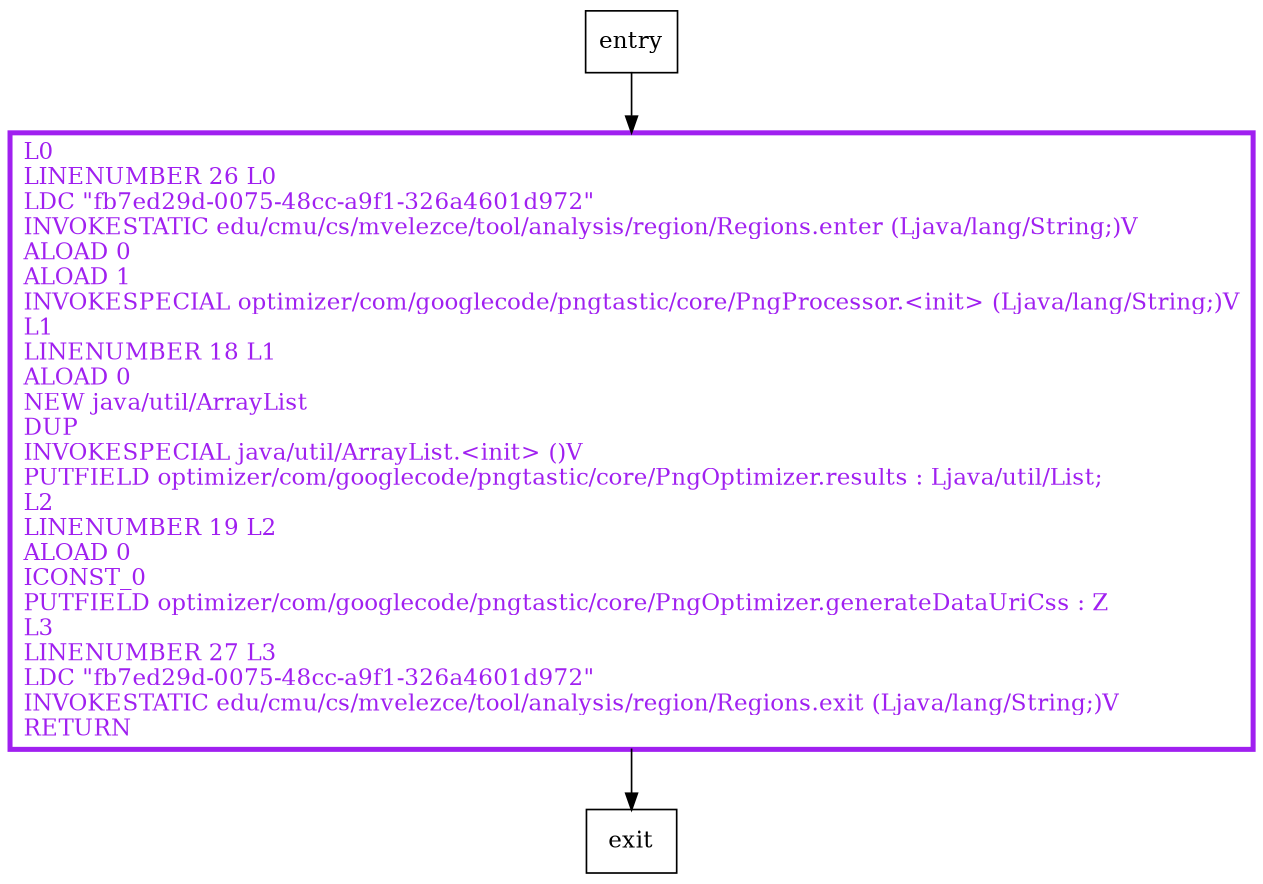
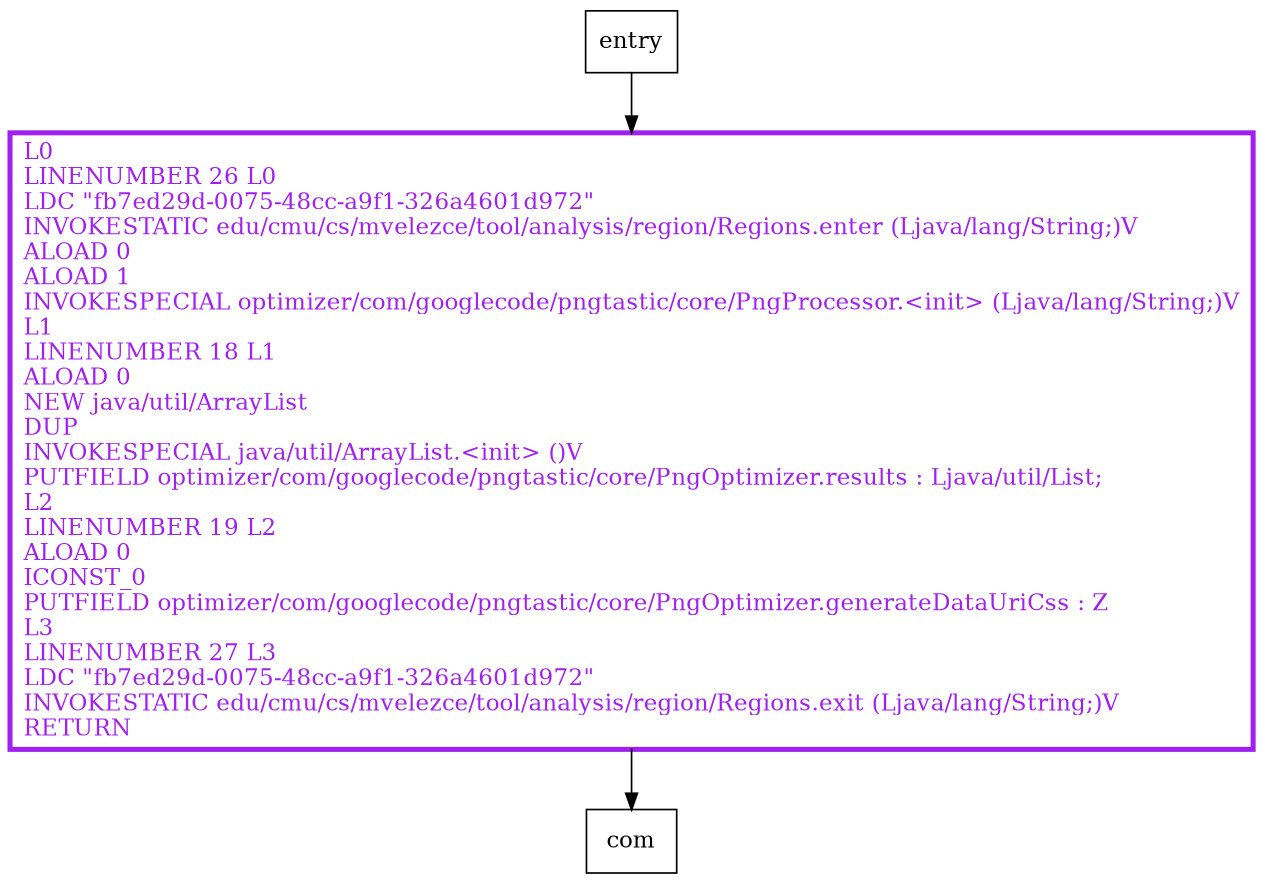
(632, 841) -> (632, 841)
